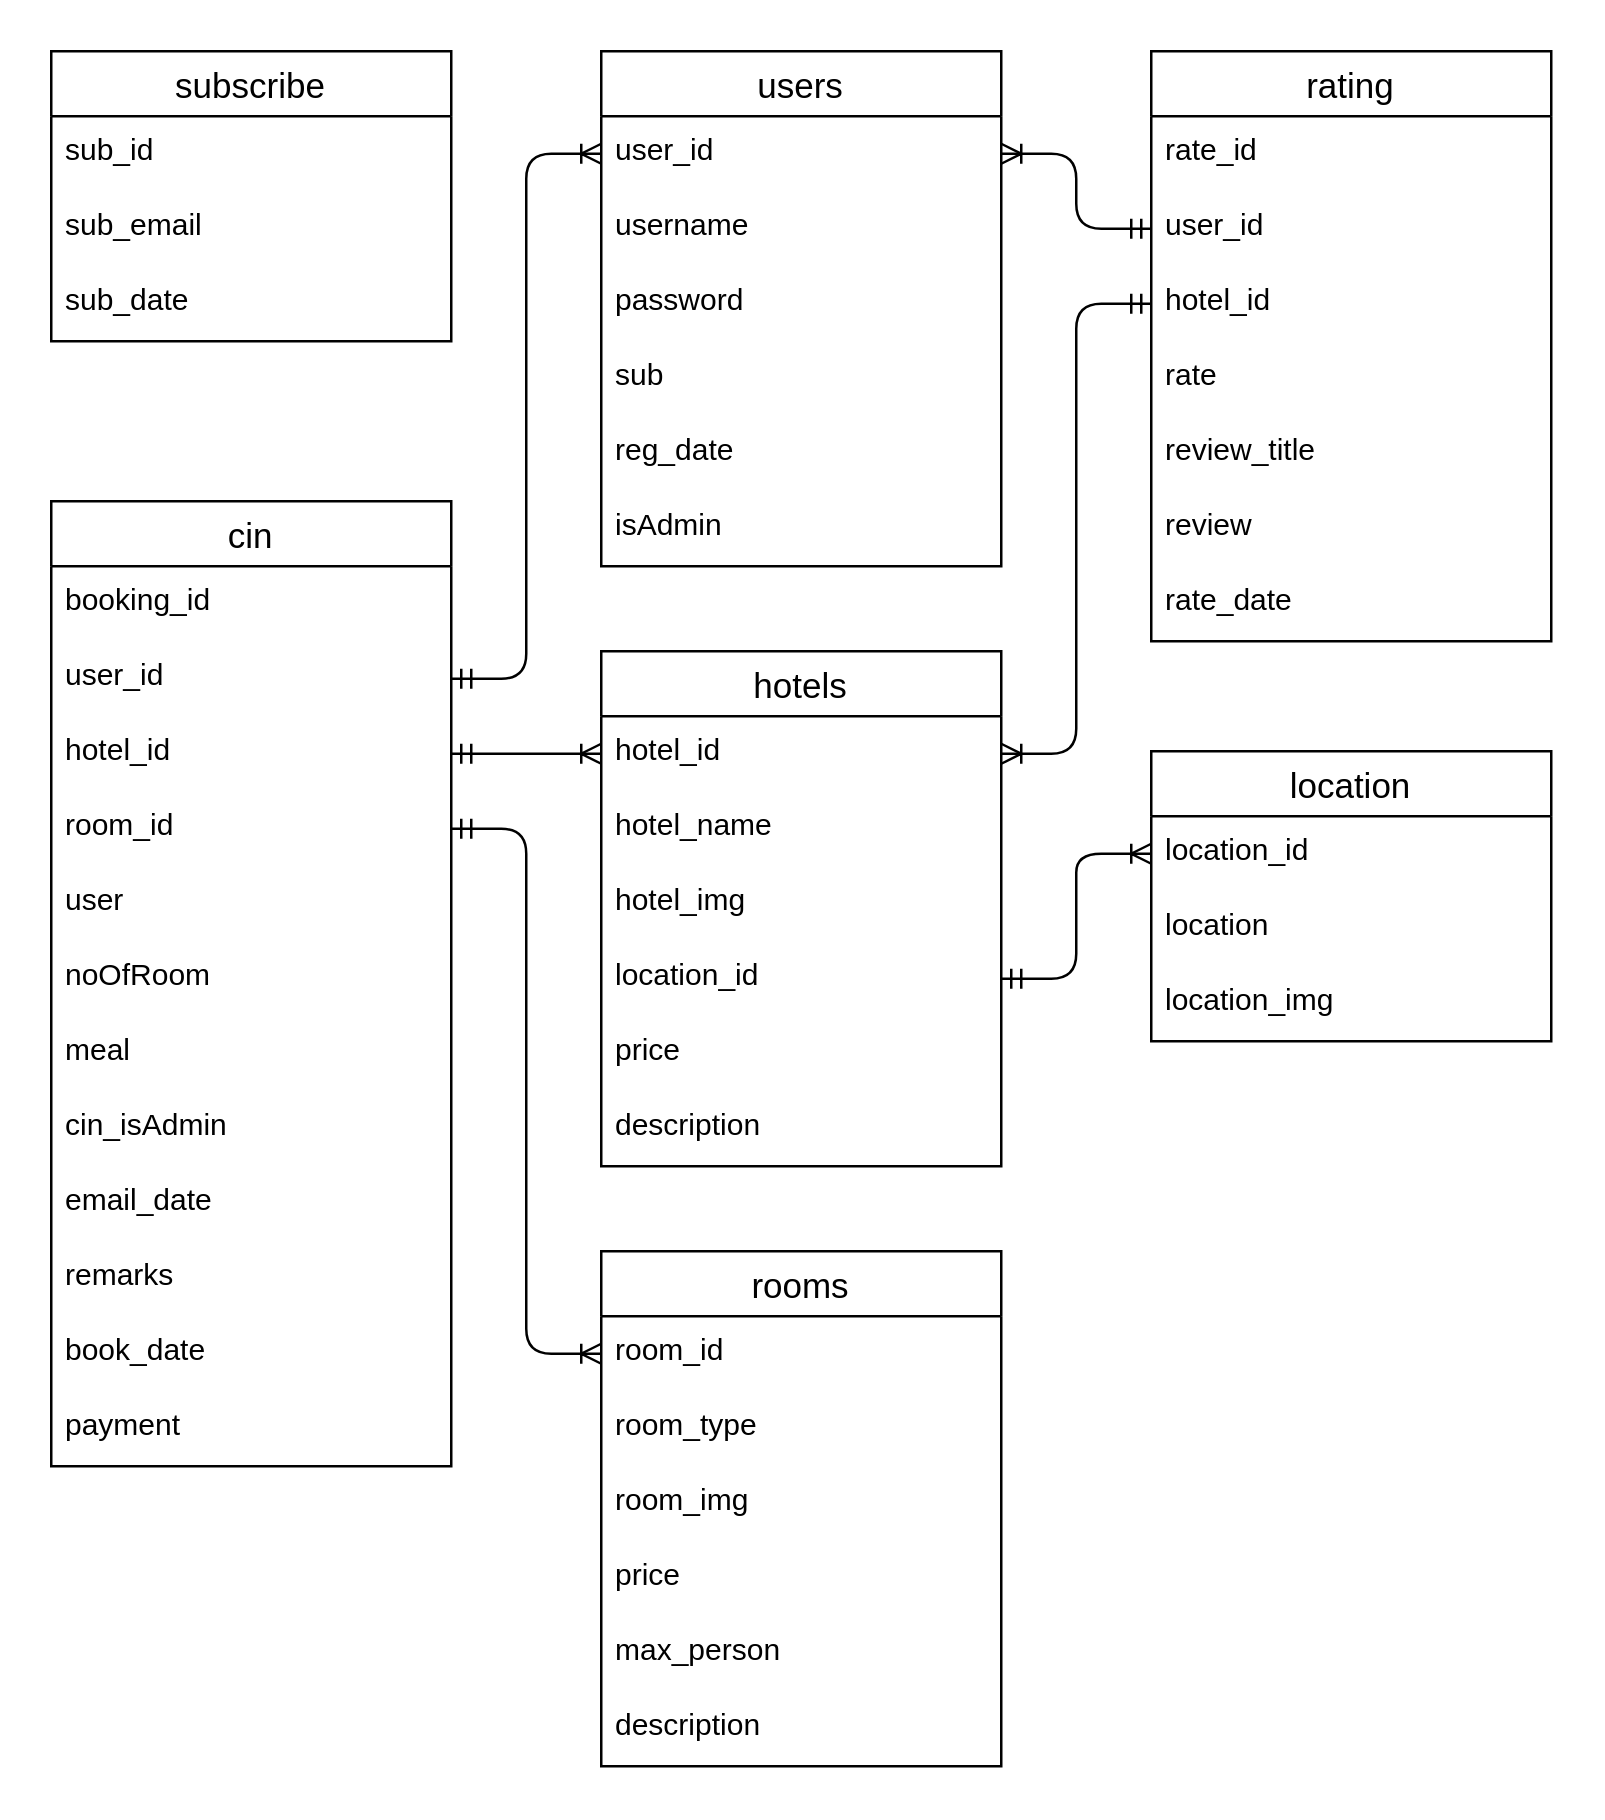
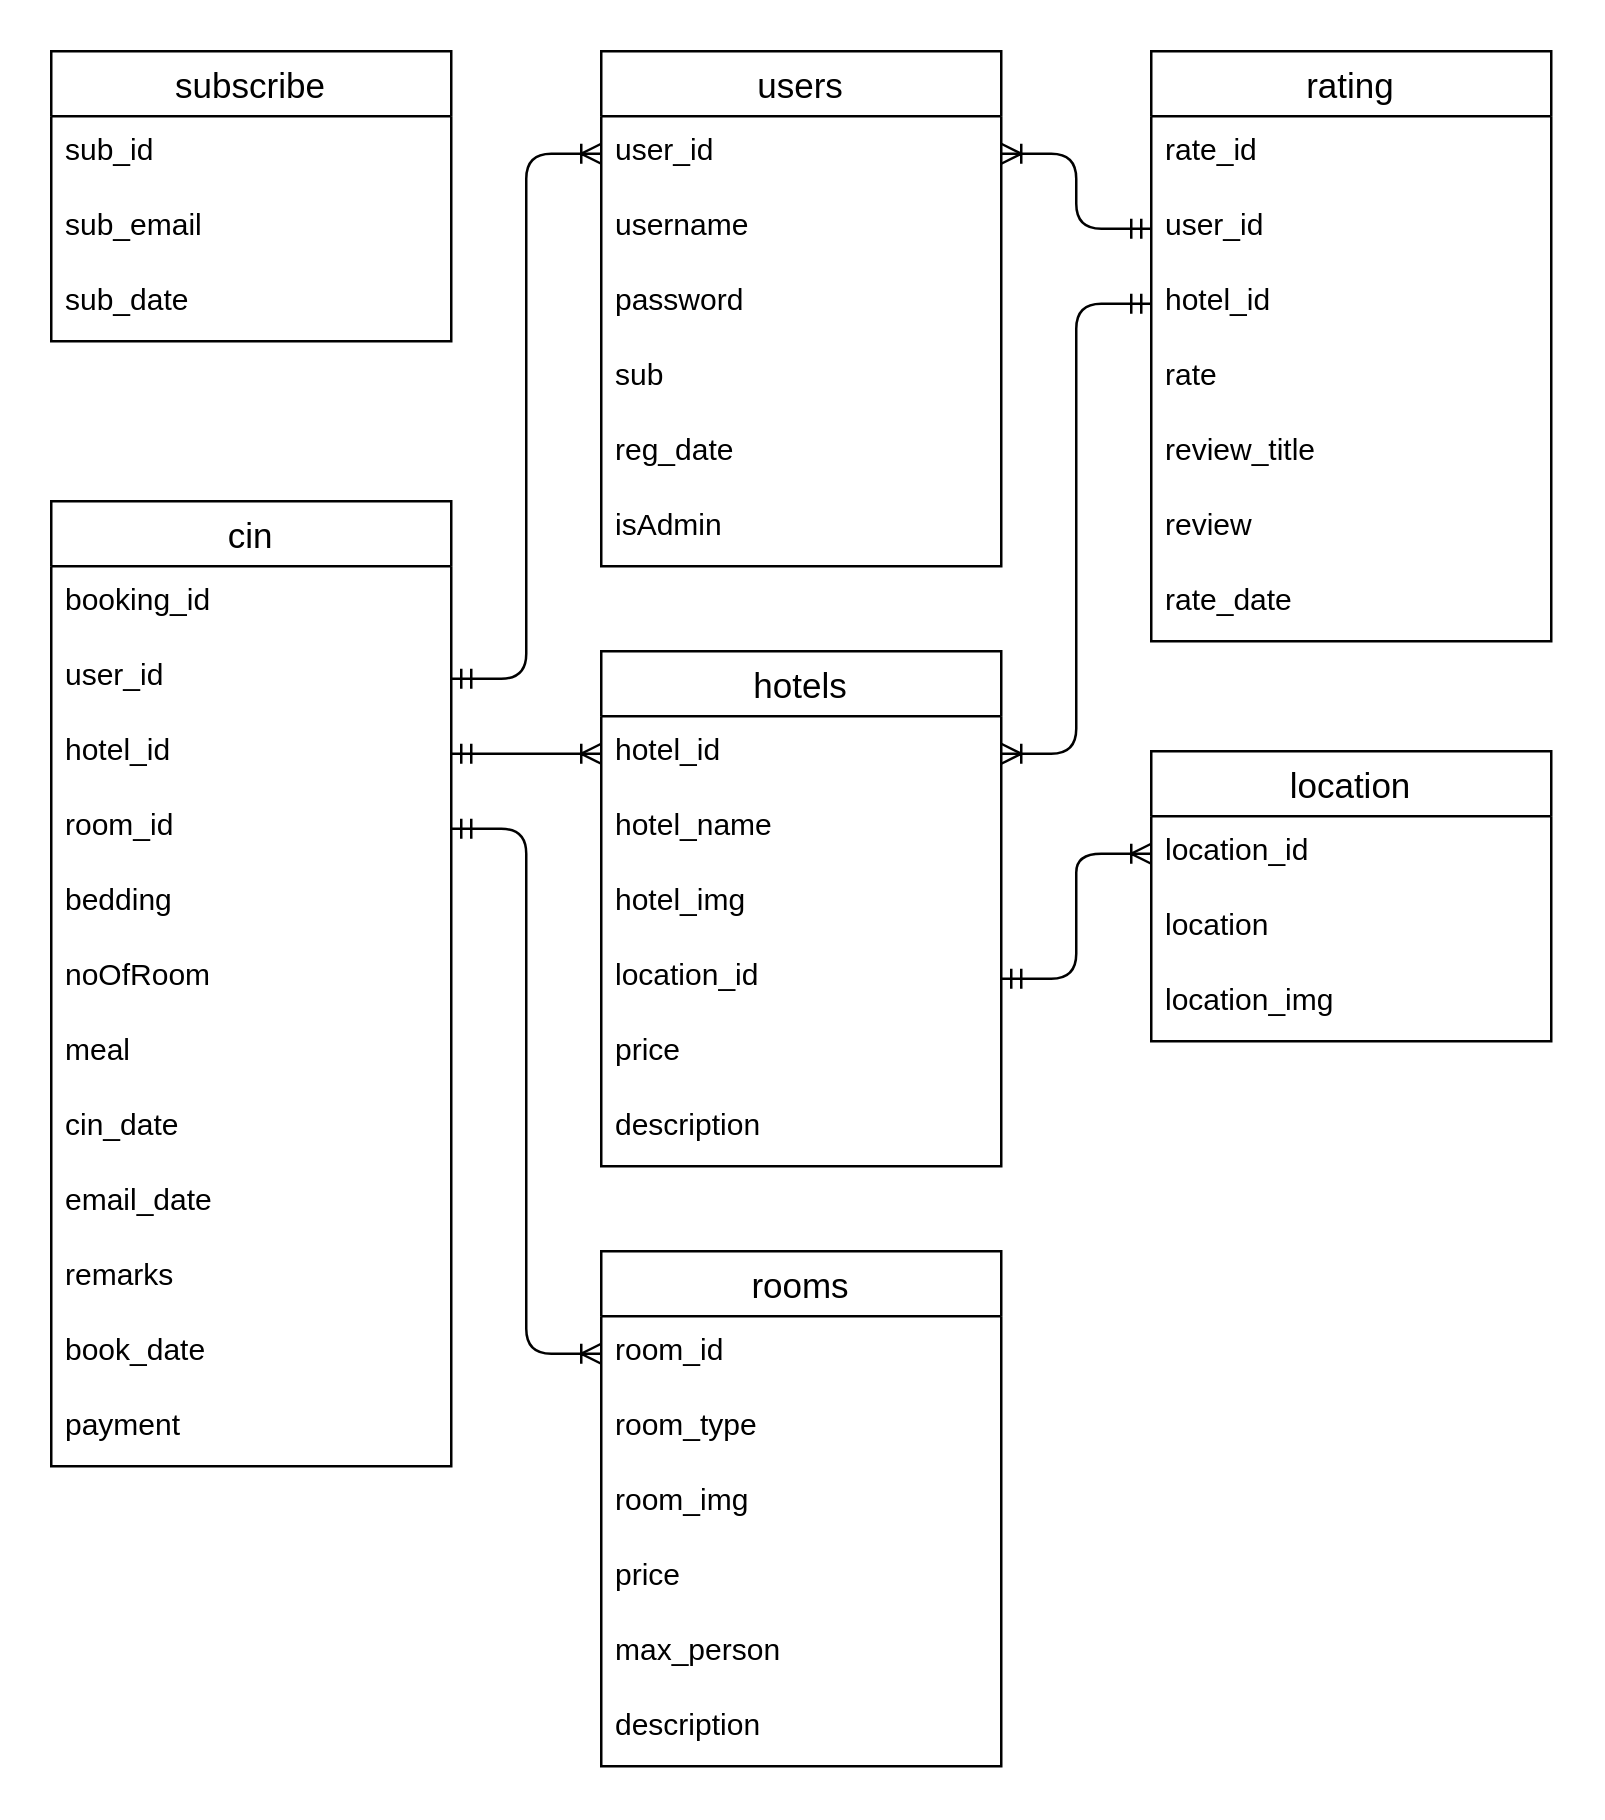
(99, 900) -> (120, 900)
(146, 1125) -> (128, 1125)
